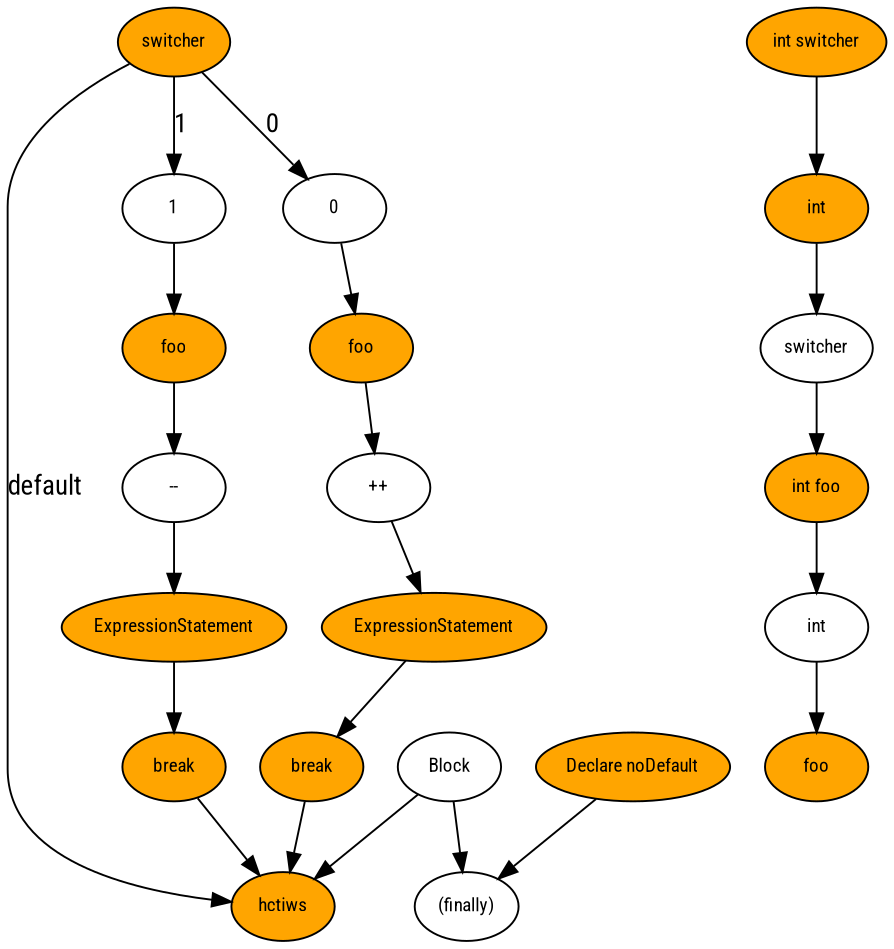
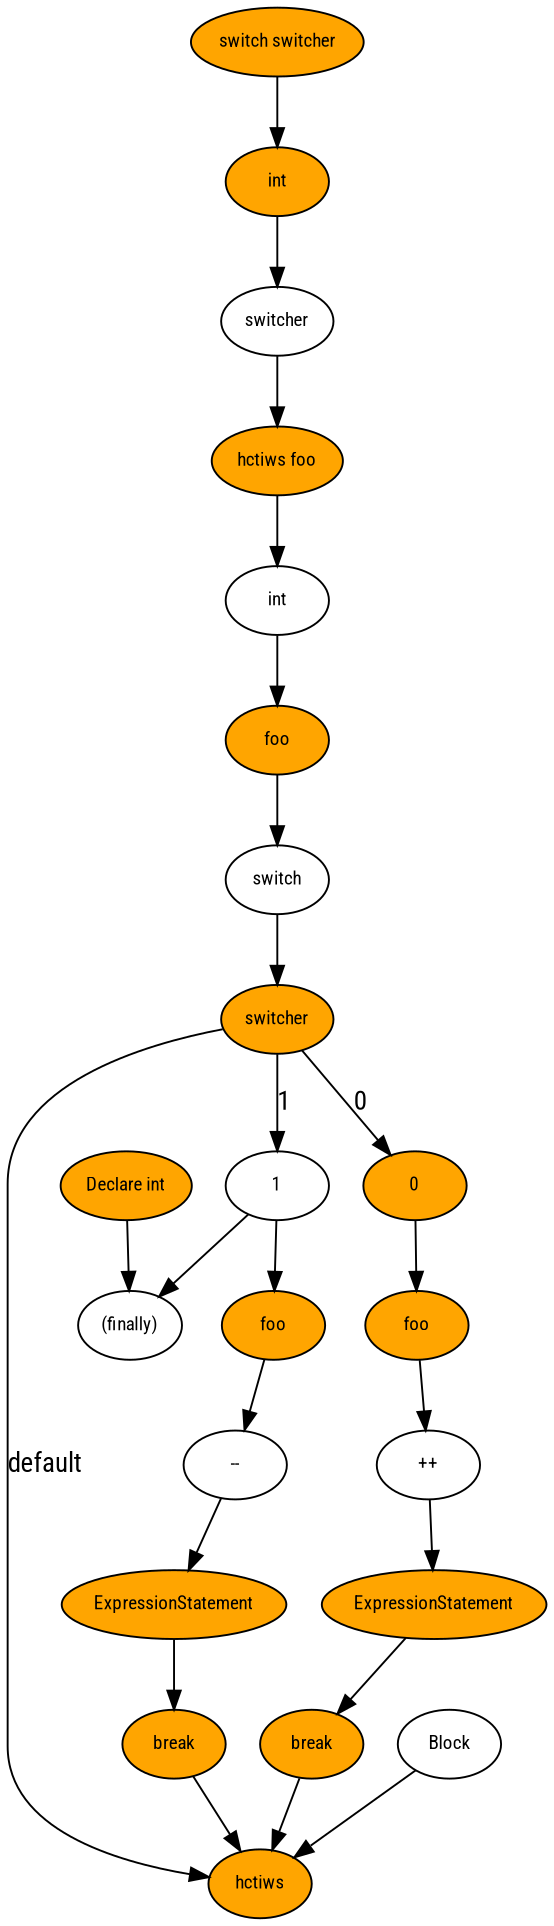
(817, 42) -> (277, 42)
(335, 208) -> (415, 1186)
(817, 488) -> (277, 461)
(633, 767) -> (126, 1186)
(457, 827) -> (211, 1249)
none -> (277, 880)
